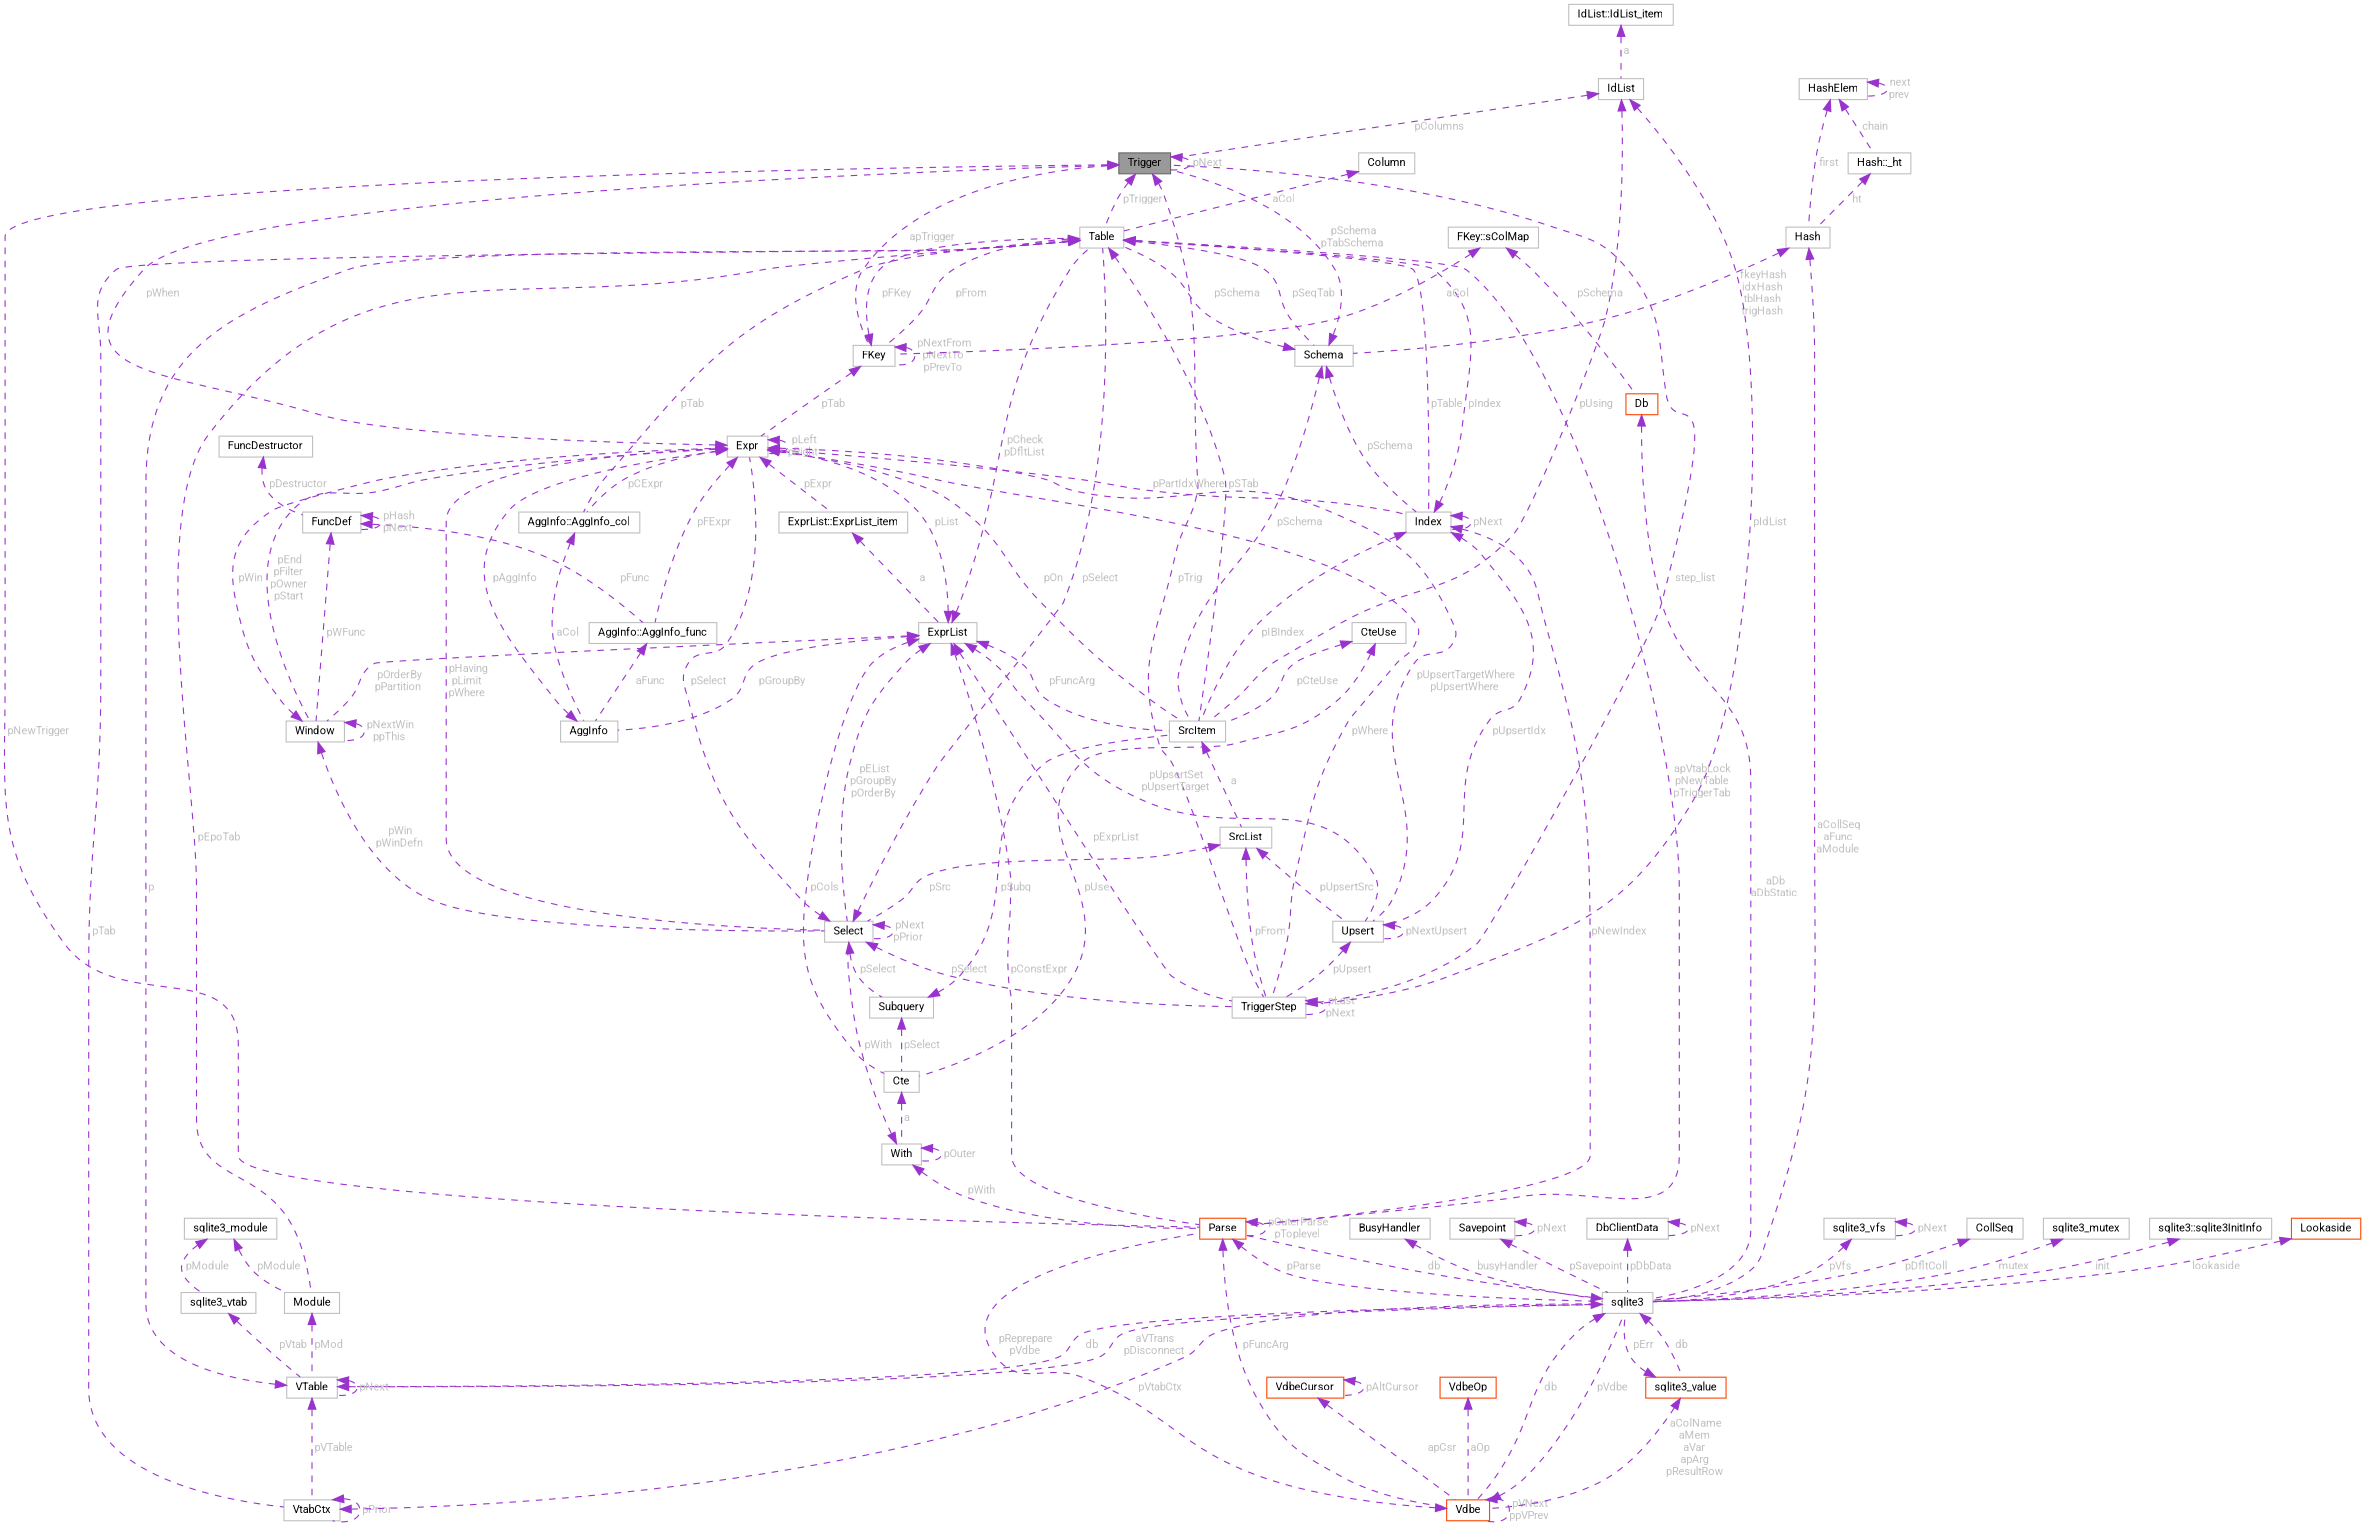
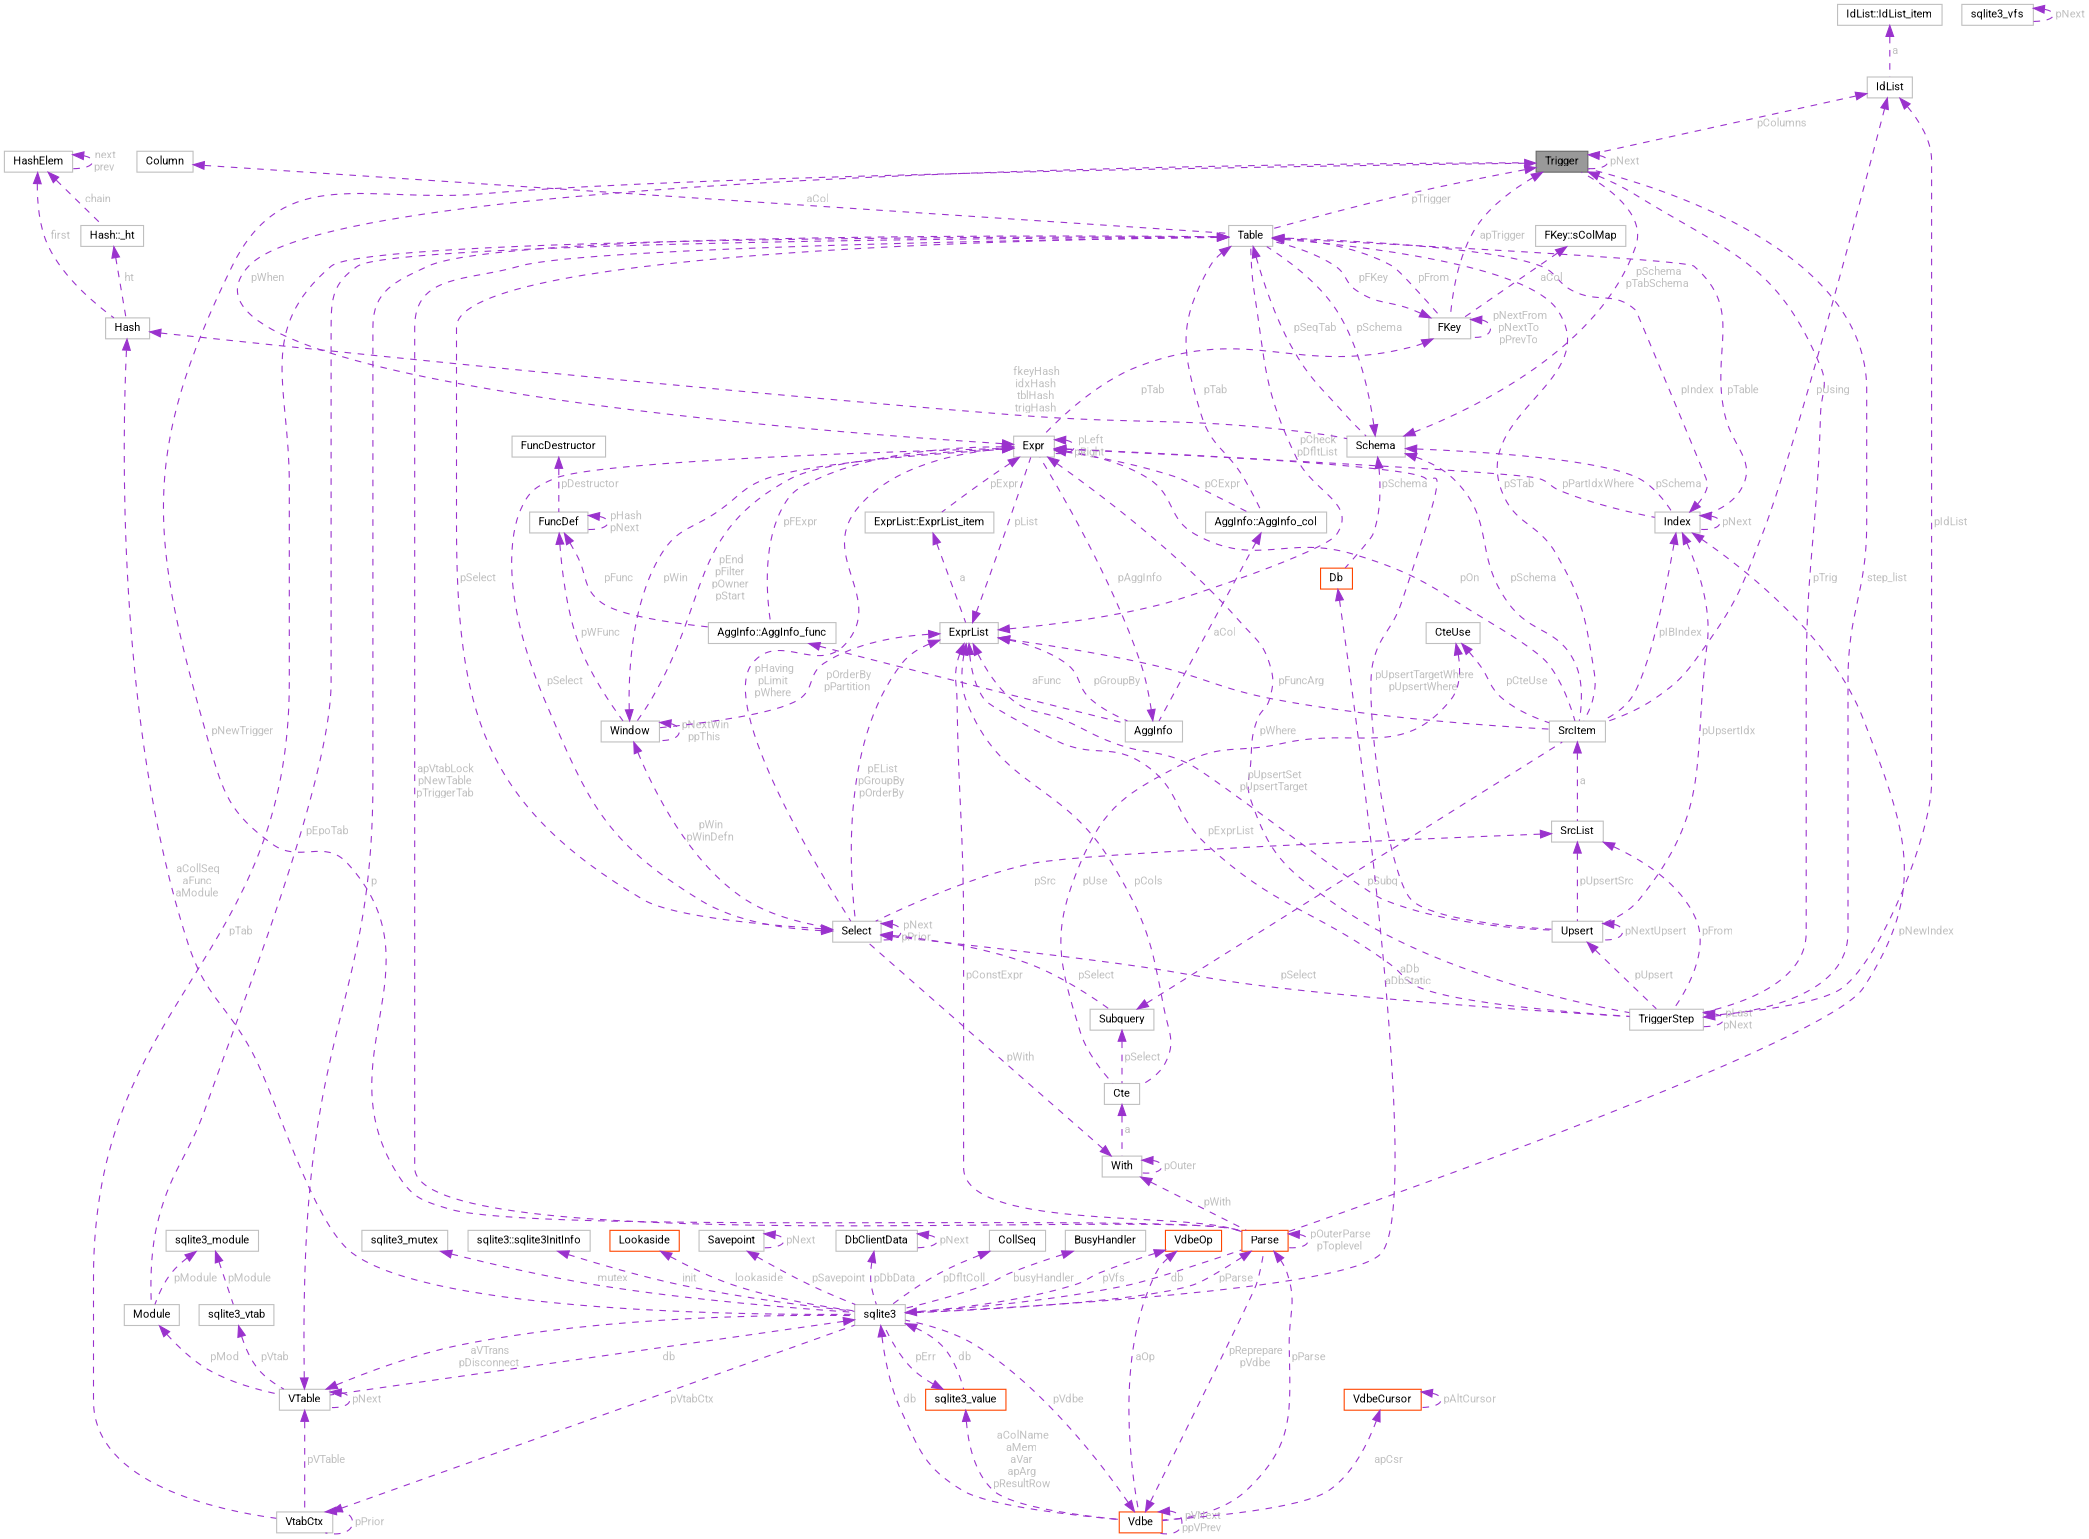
(1576, 318) -> (1376, 523)
(1801, 1275) -> (1052, 1291)
(1265, 1345) -> (1308, 1357)
